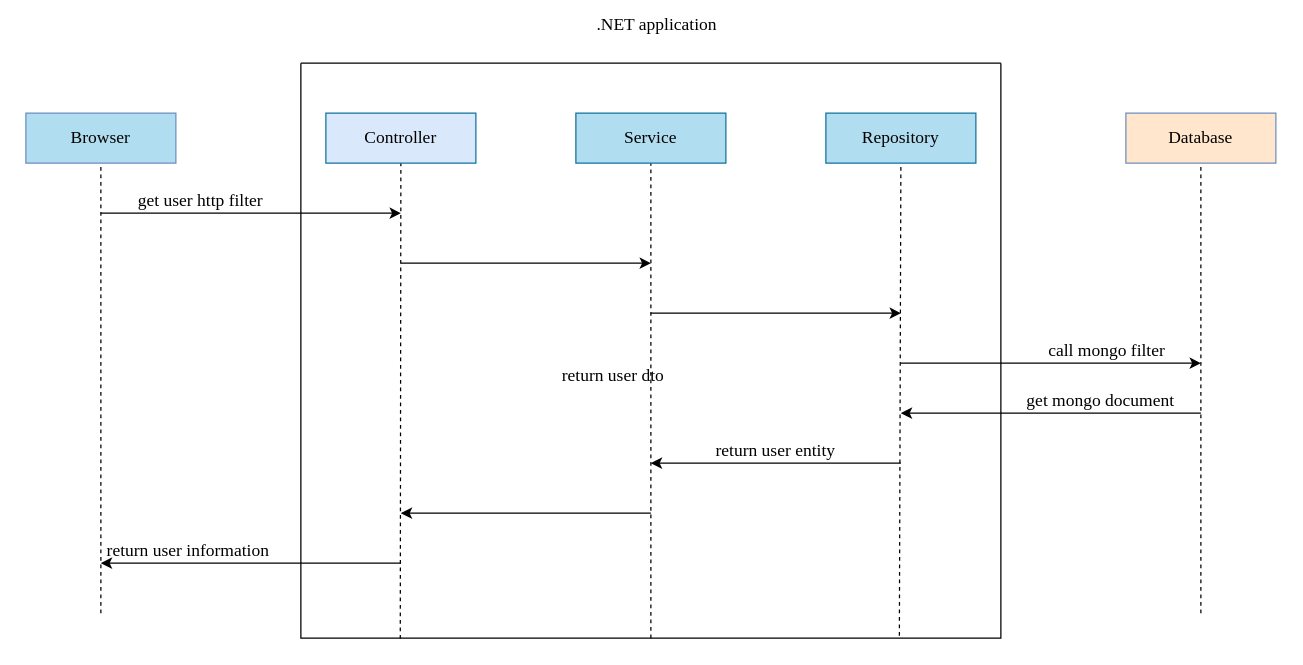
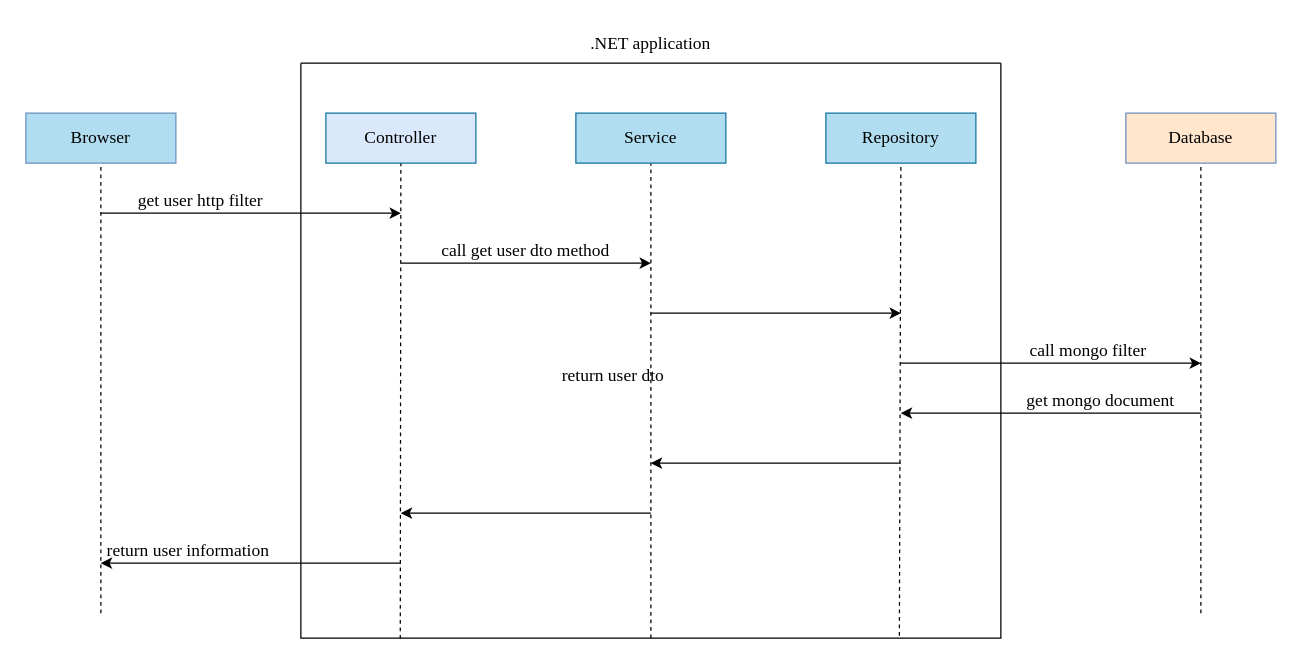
(657, 26) -> (651, 44)
none -> (526, 251)
(1107, 351) -> (1088, 351)
(776, 451) -> none
